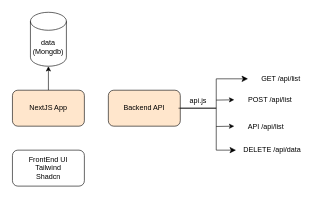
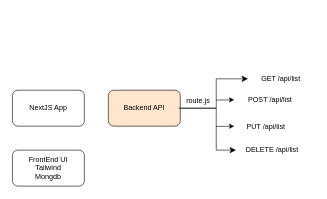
(48, 39) -> none
(48, 80) -> none
(198, 101) -> (198, 101)
(48, 108) -> (48, 108)
(266, 127) -> (266, 127)
(272, 150) -> (272, 150)
(48, 168) -> (48, 168)
